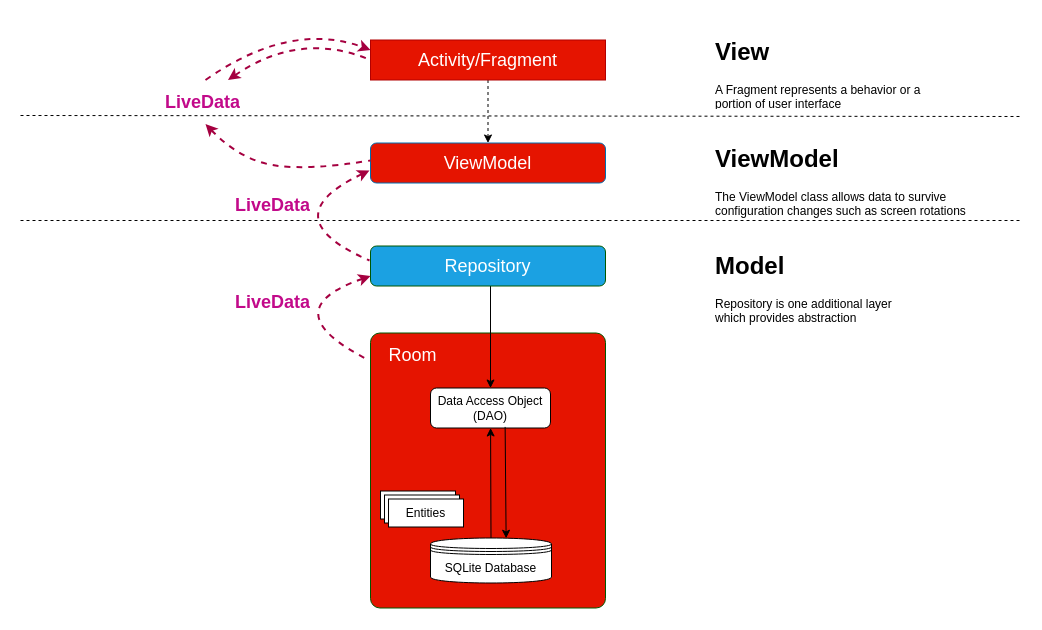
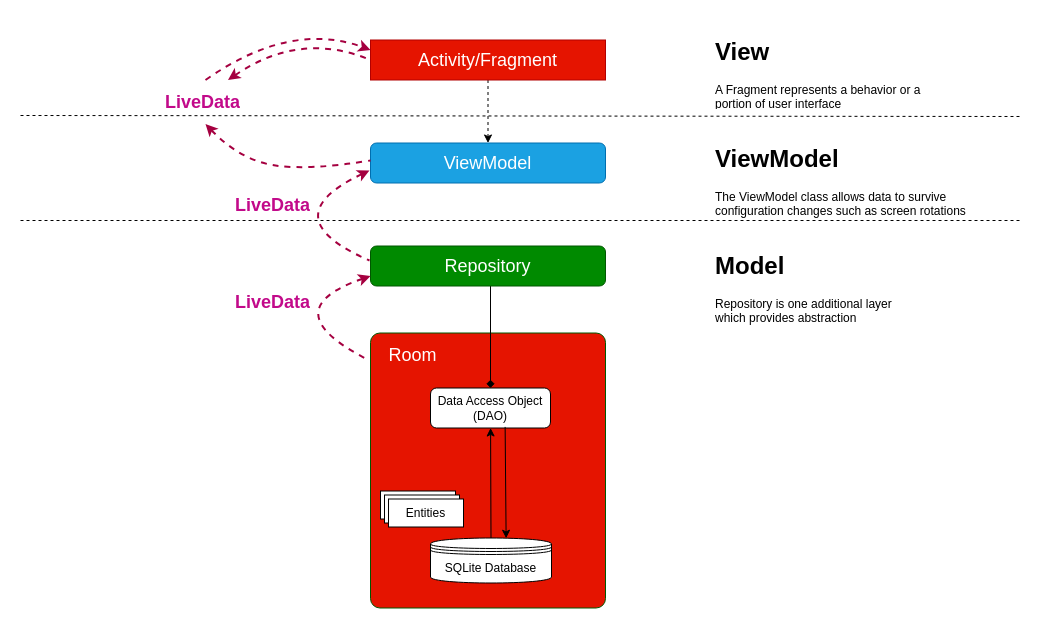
(488, 163) -> (488, 163)
(488, 266) -> (488, 266)
(491, 380) -> (491, 379)
